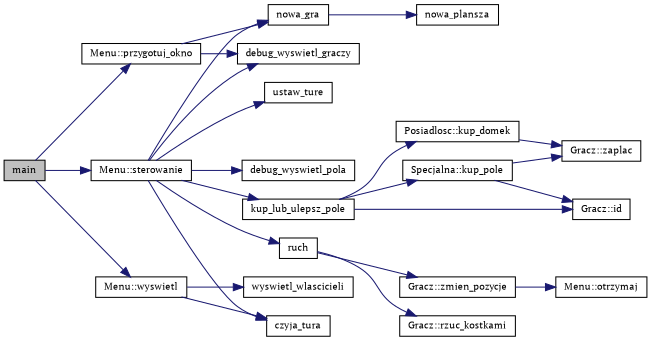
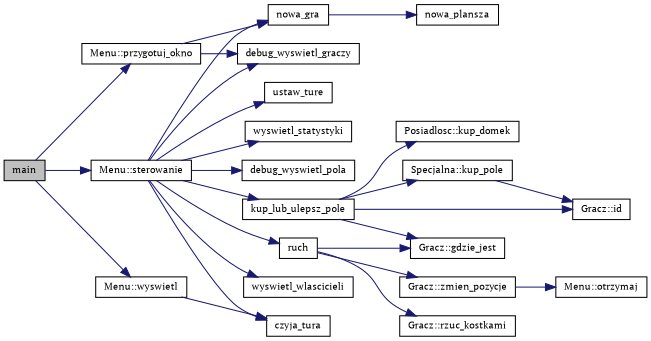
none -> (298, 132)
(601, 151) -> none
none -> (458, 248)
(210, 287) -> (194, 232)
